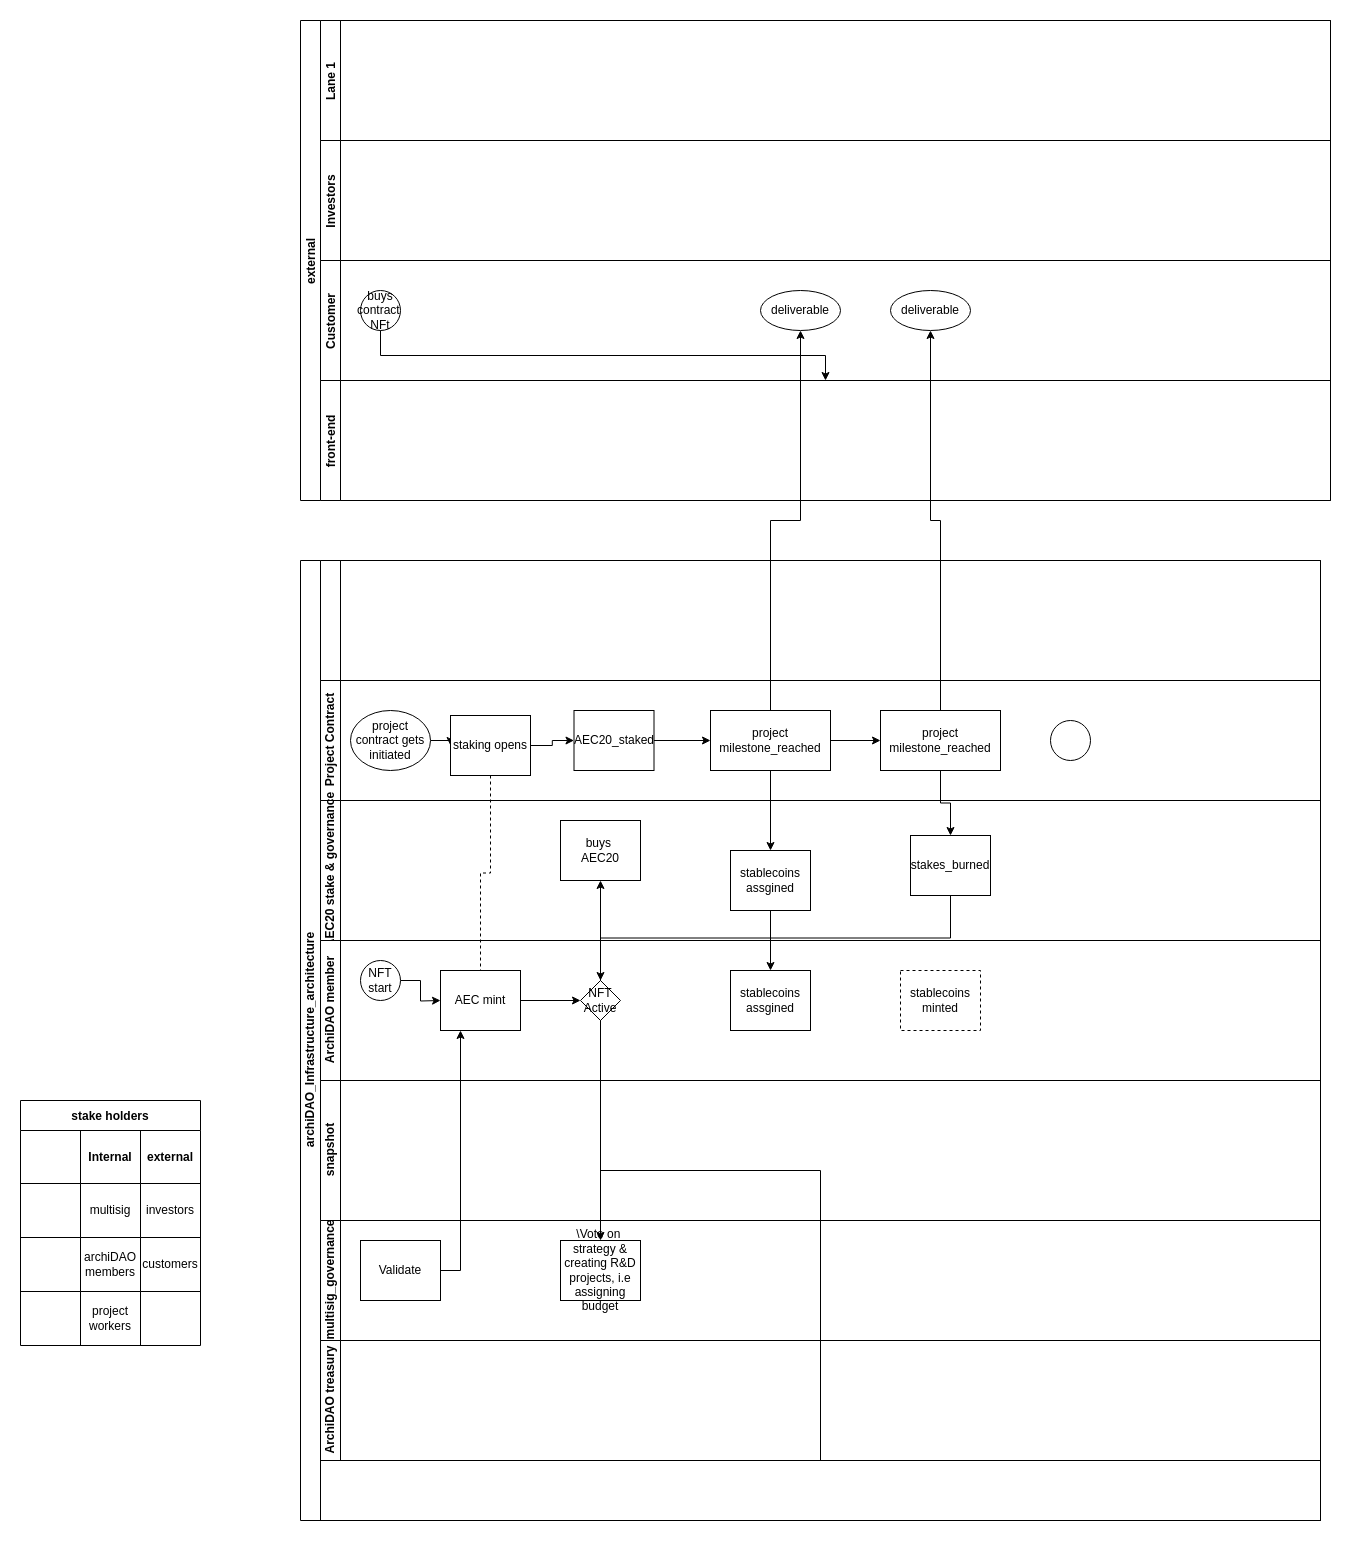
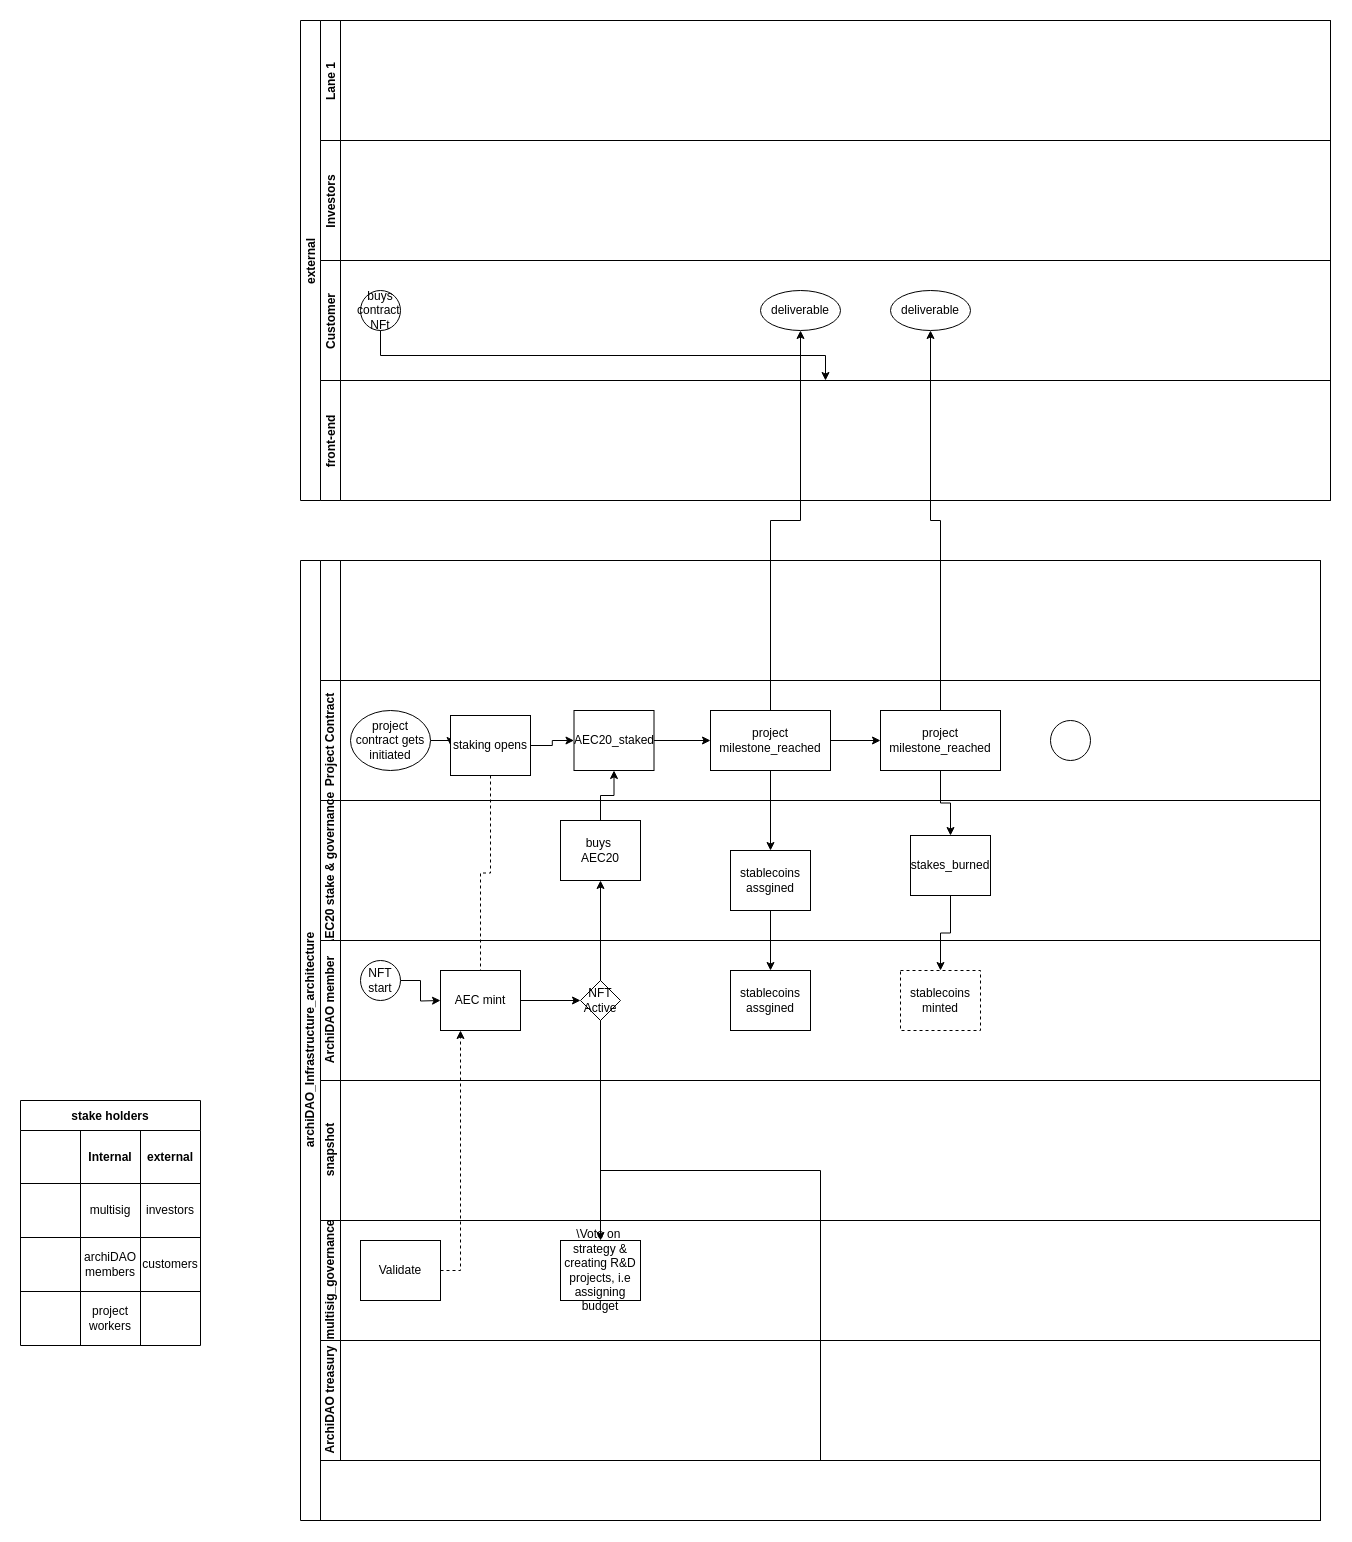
none -> (604, 796)
(780, 938) -> (941, 942)
(461, 1163) -> (461, 1163)
